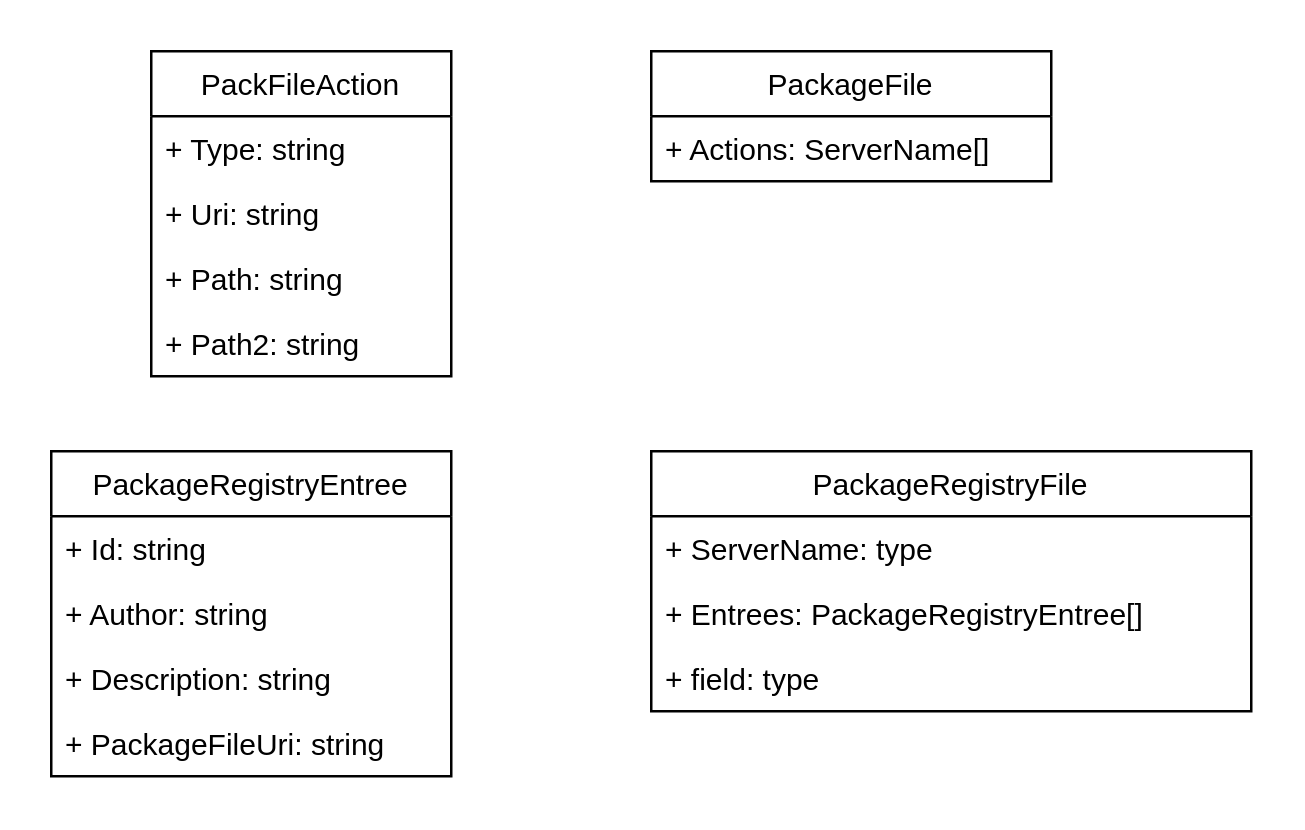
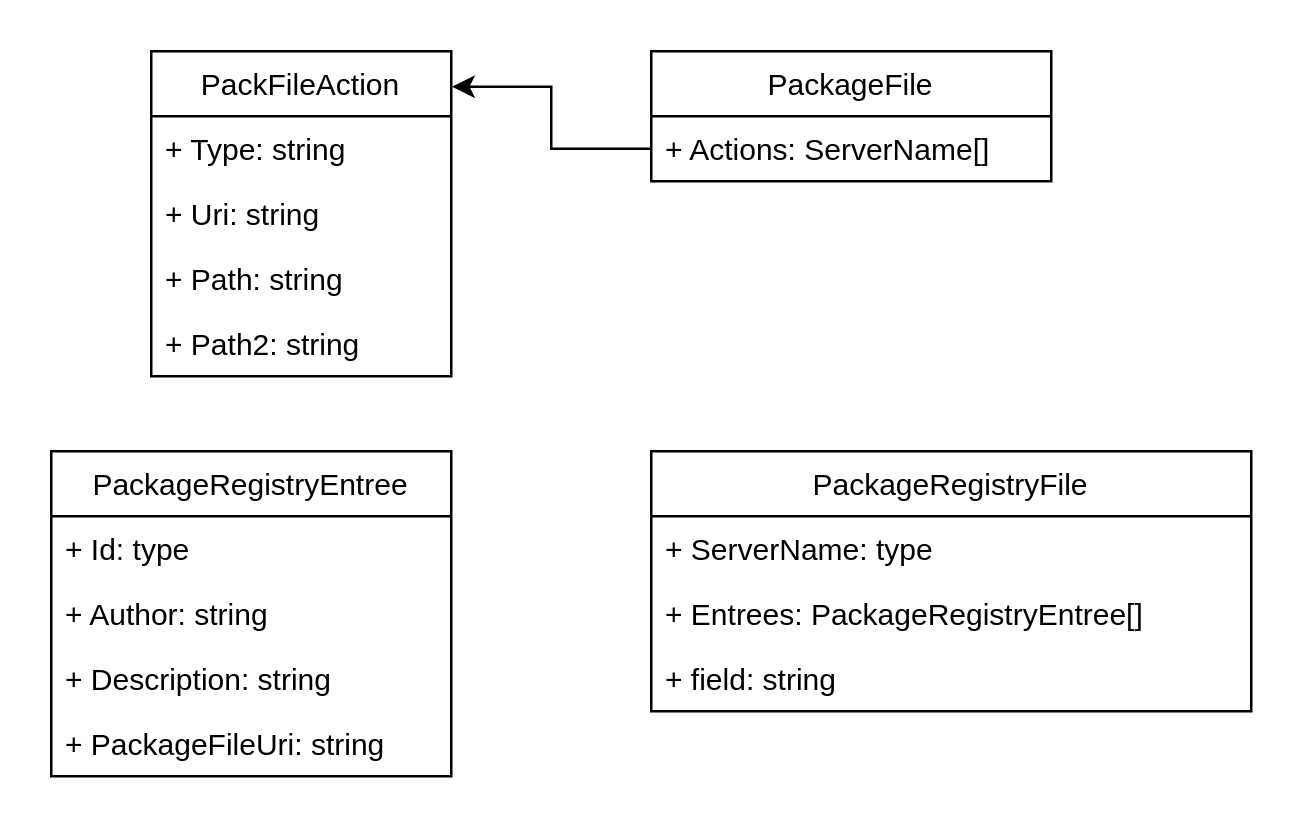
none -> (551, 126)
(150, 550) -> (137, 550)
(755, 680) -> (768, 680)
